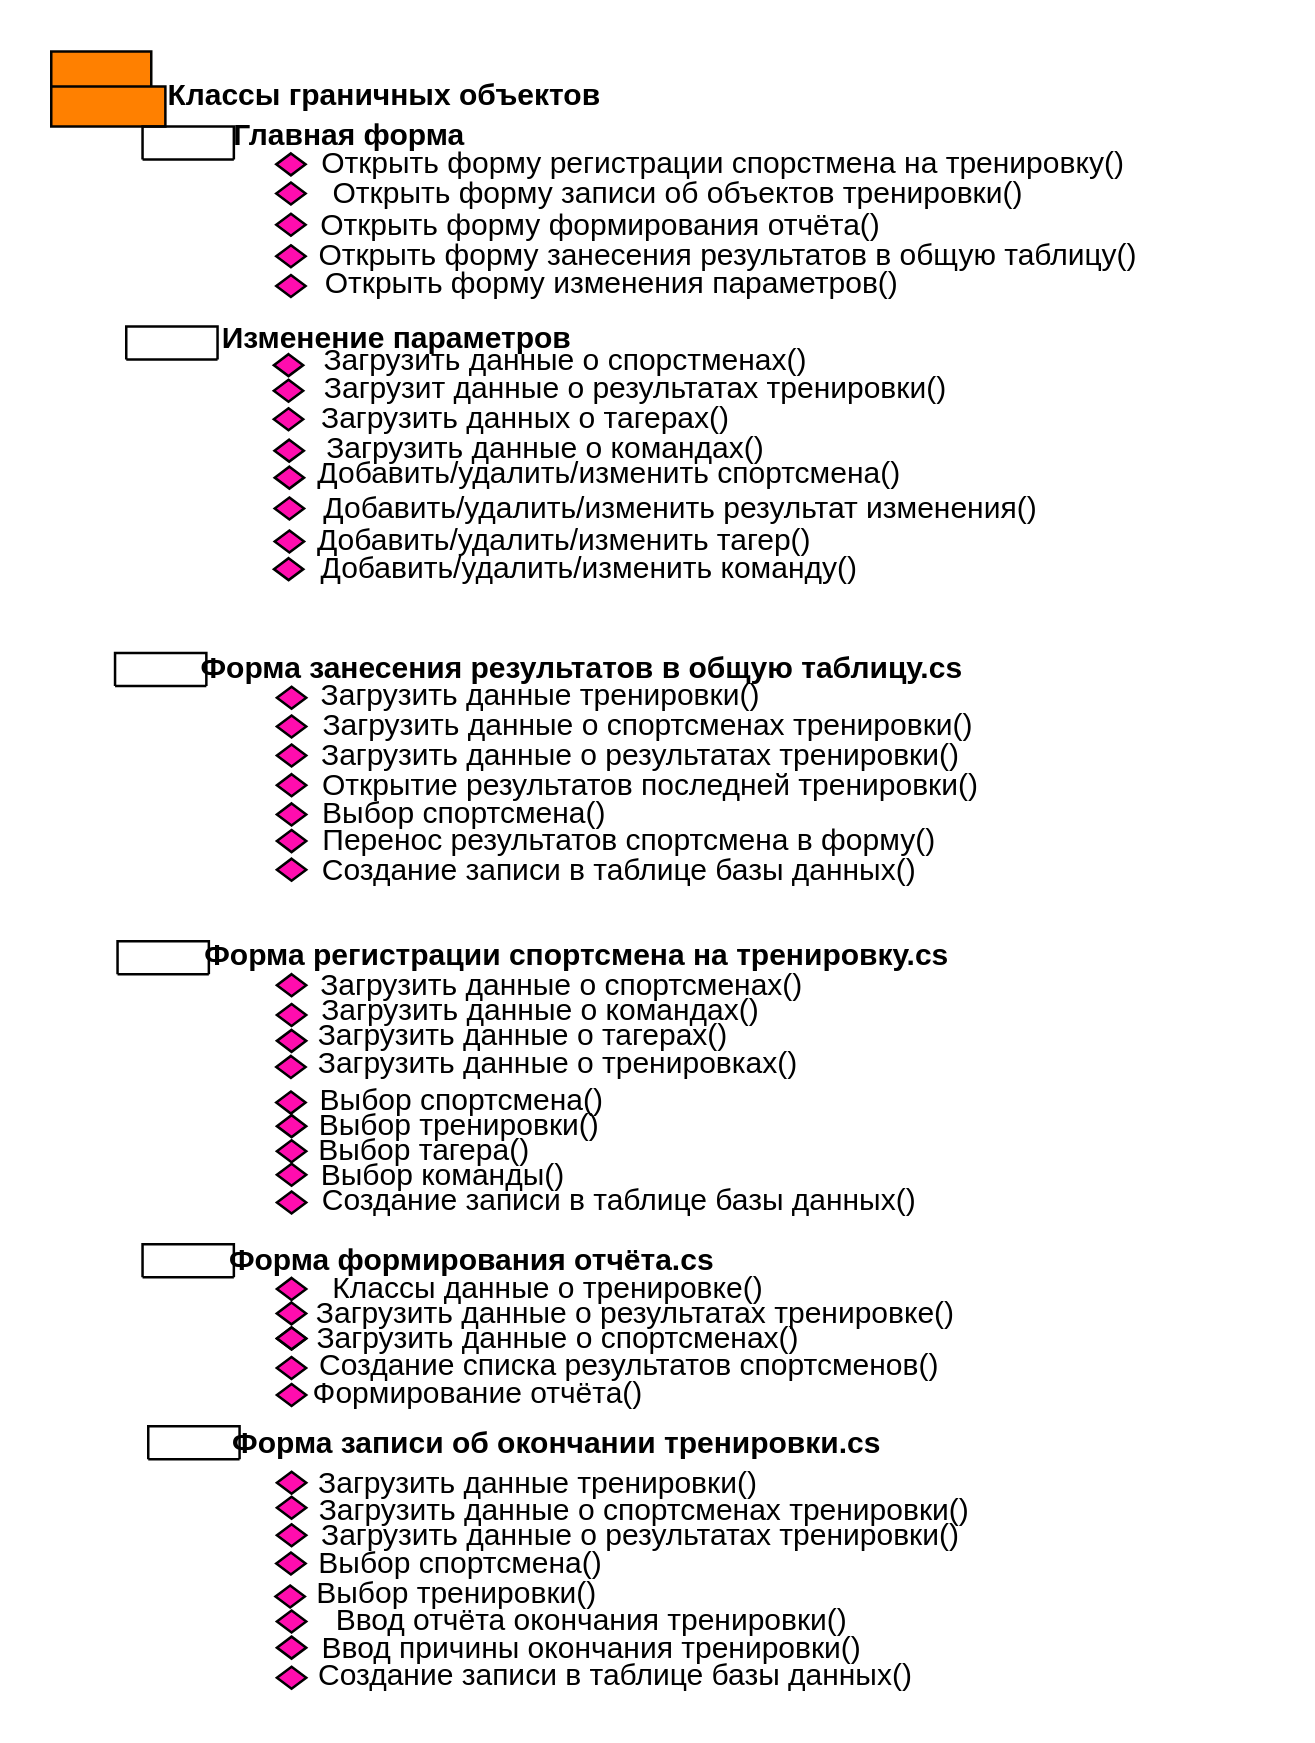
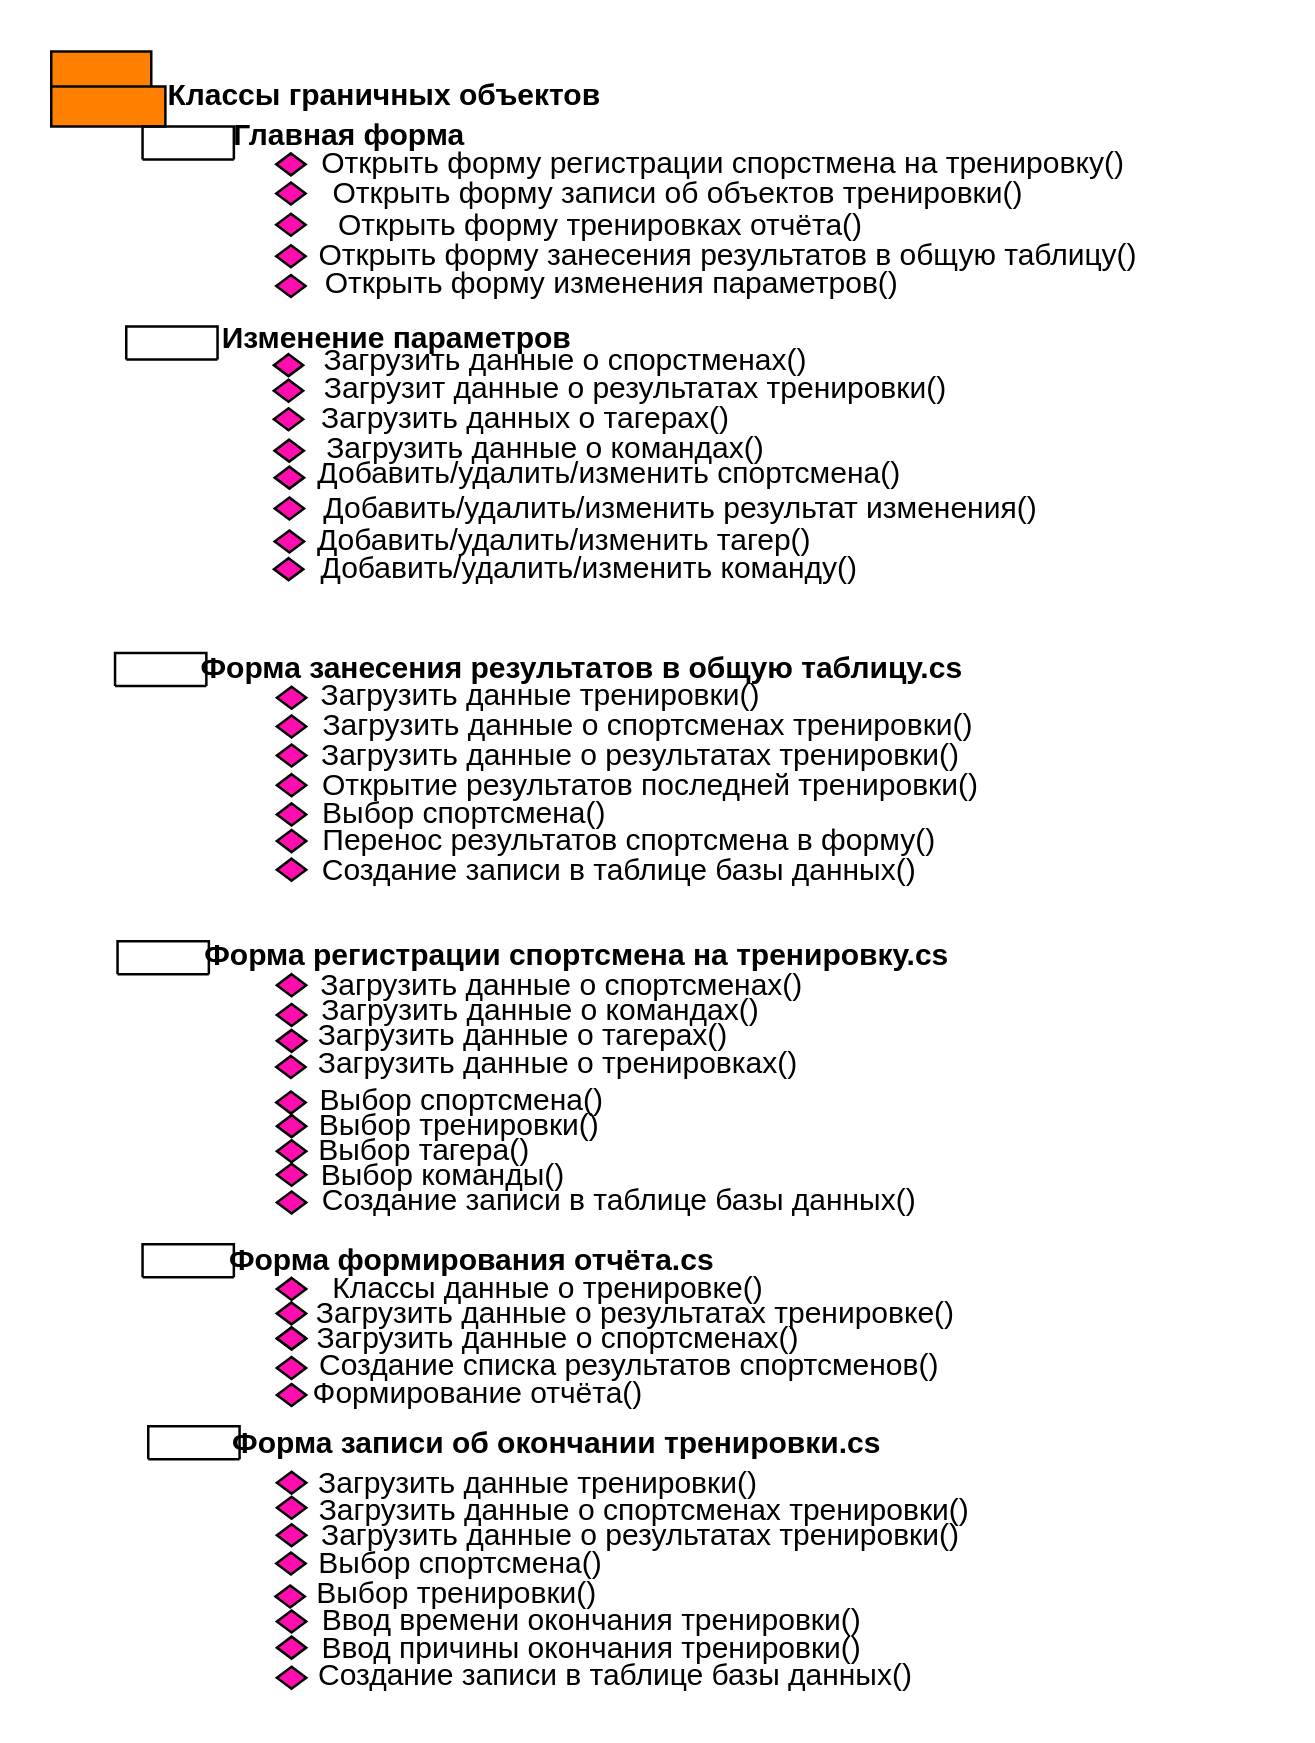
(601, 226) -> (601, 226)
(593, 1621) -> (593, 1621)
